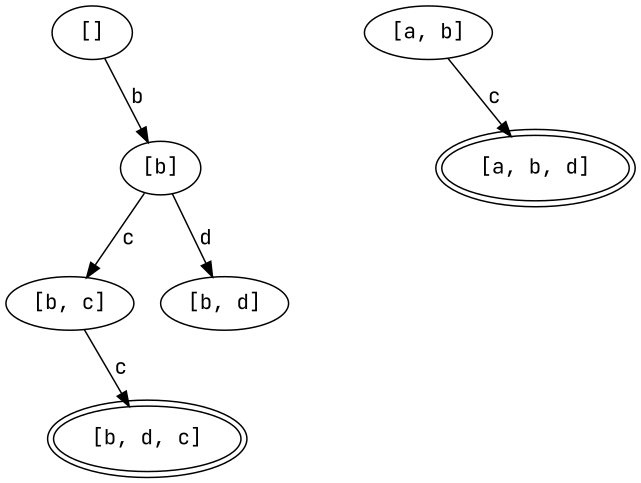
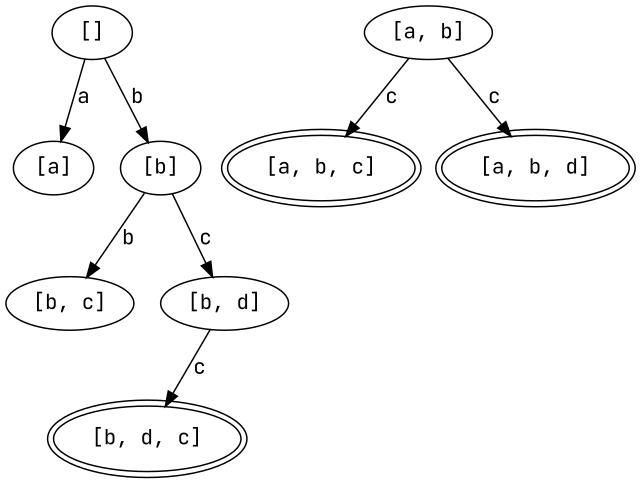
none -> (54, 168)
none -> (321, 168)
(129, 239) -> (129, 239)
(206, 239) -> (206, 239)
(103, 362) -> (192, 362)
